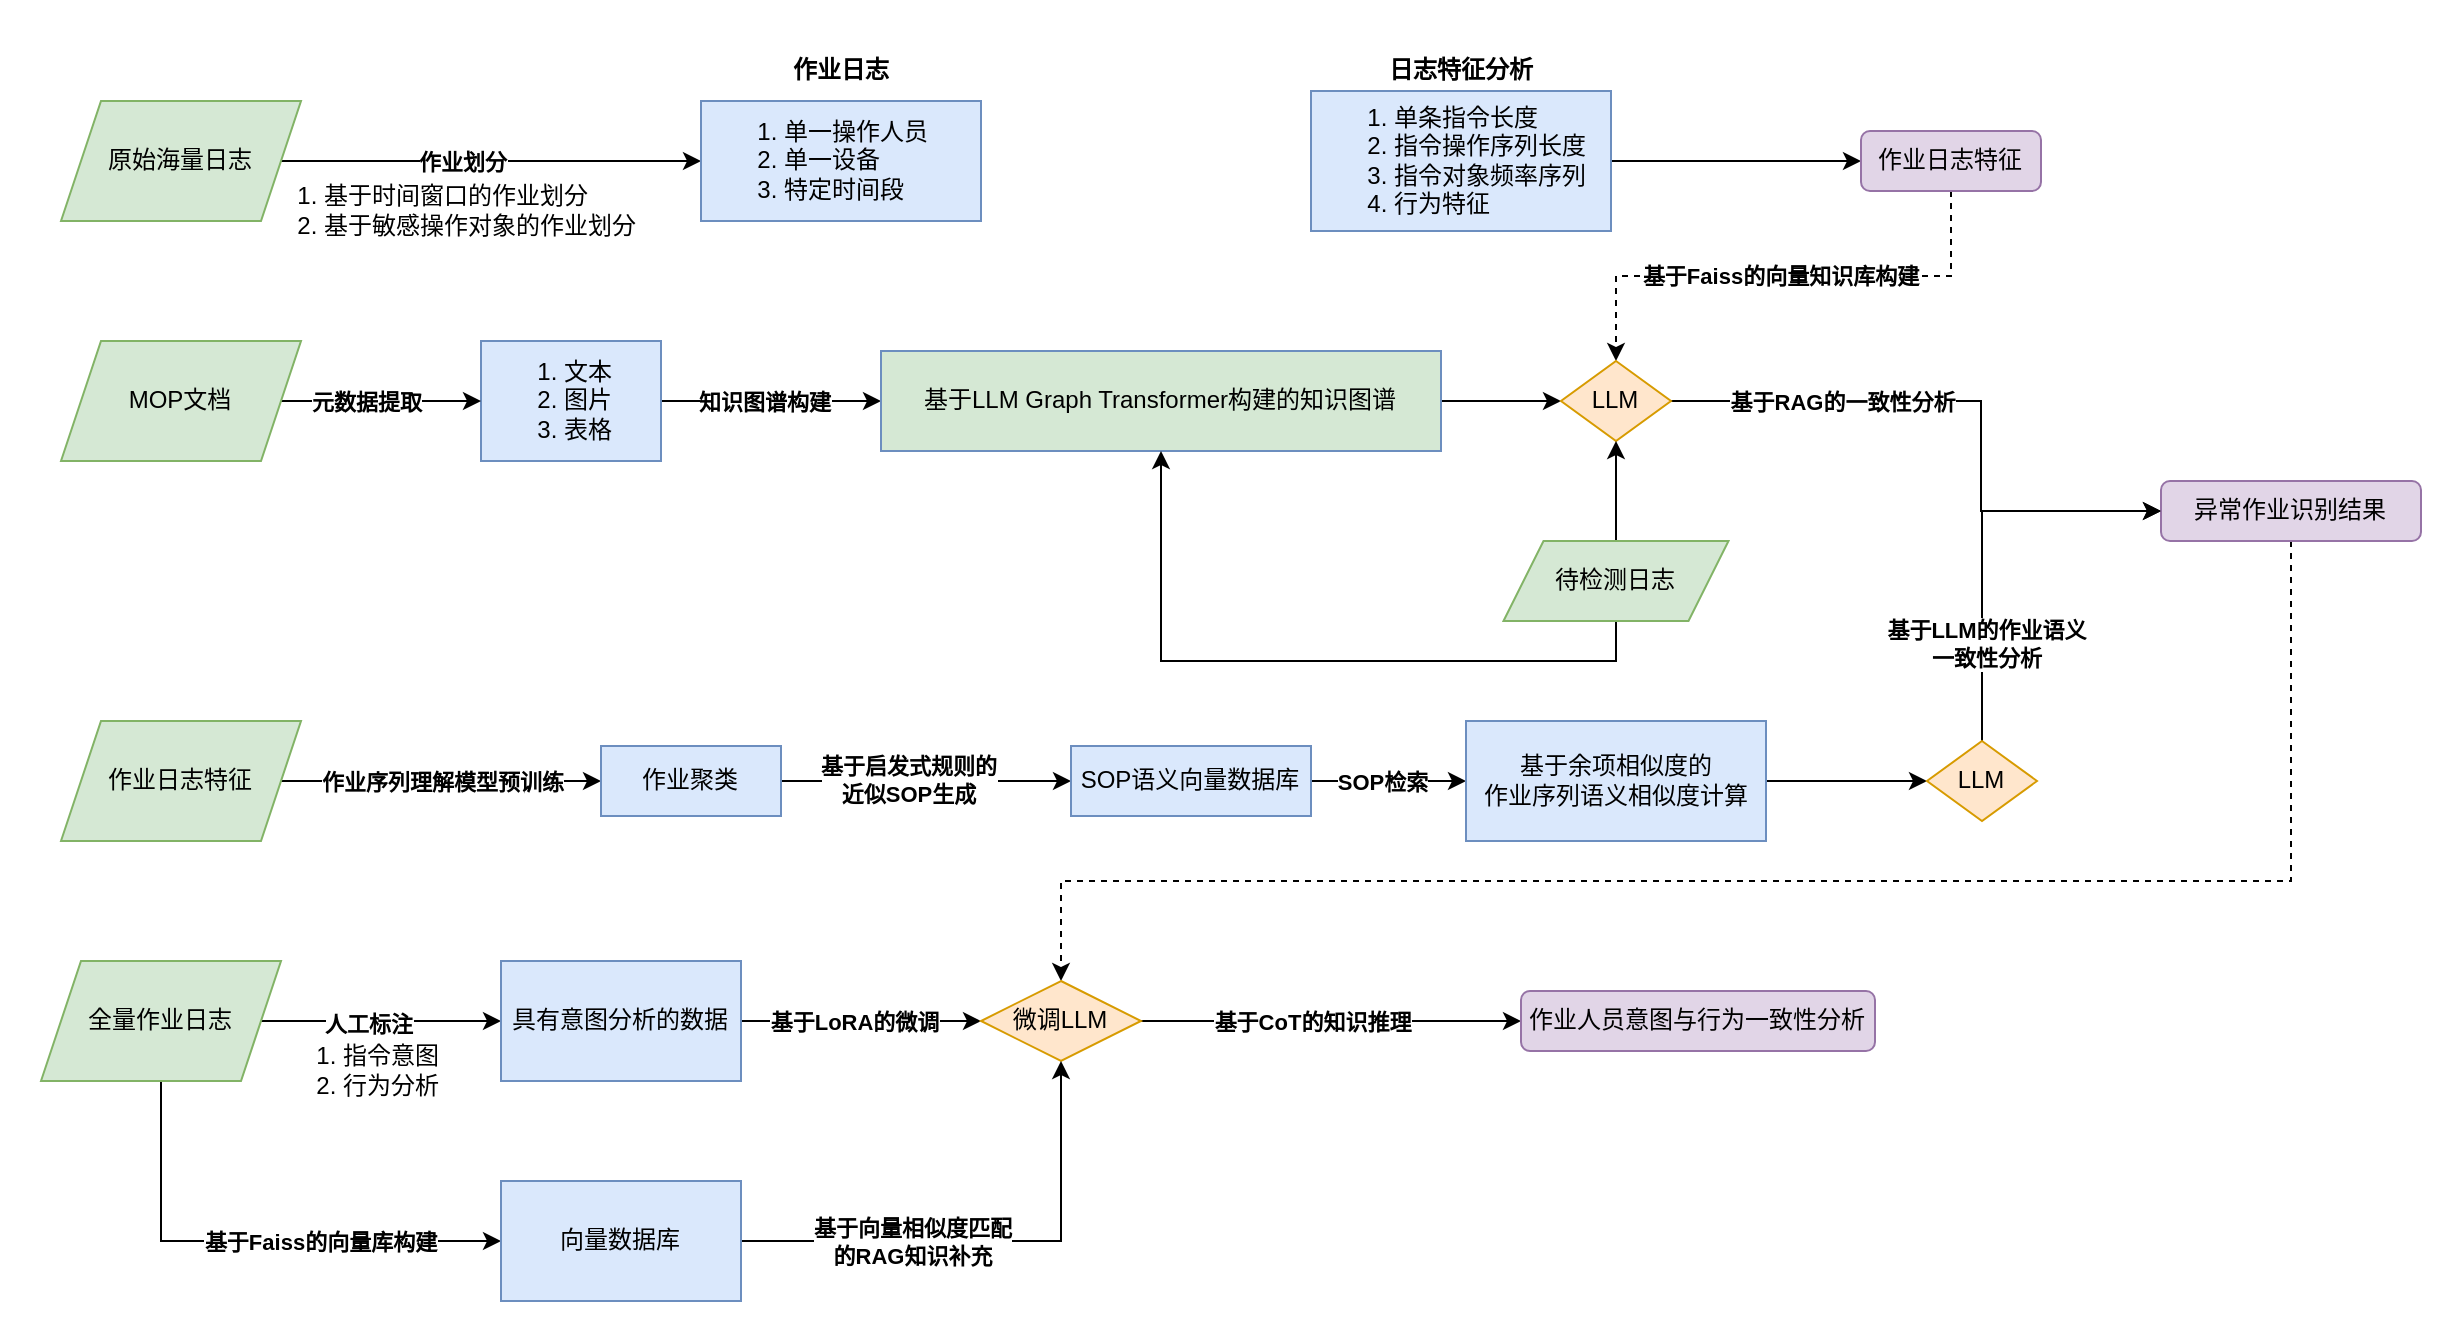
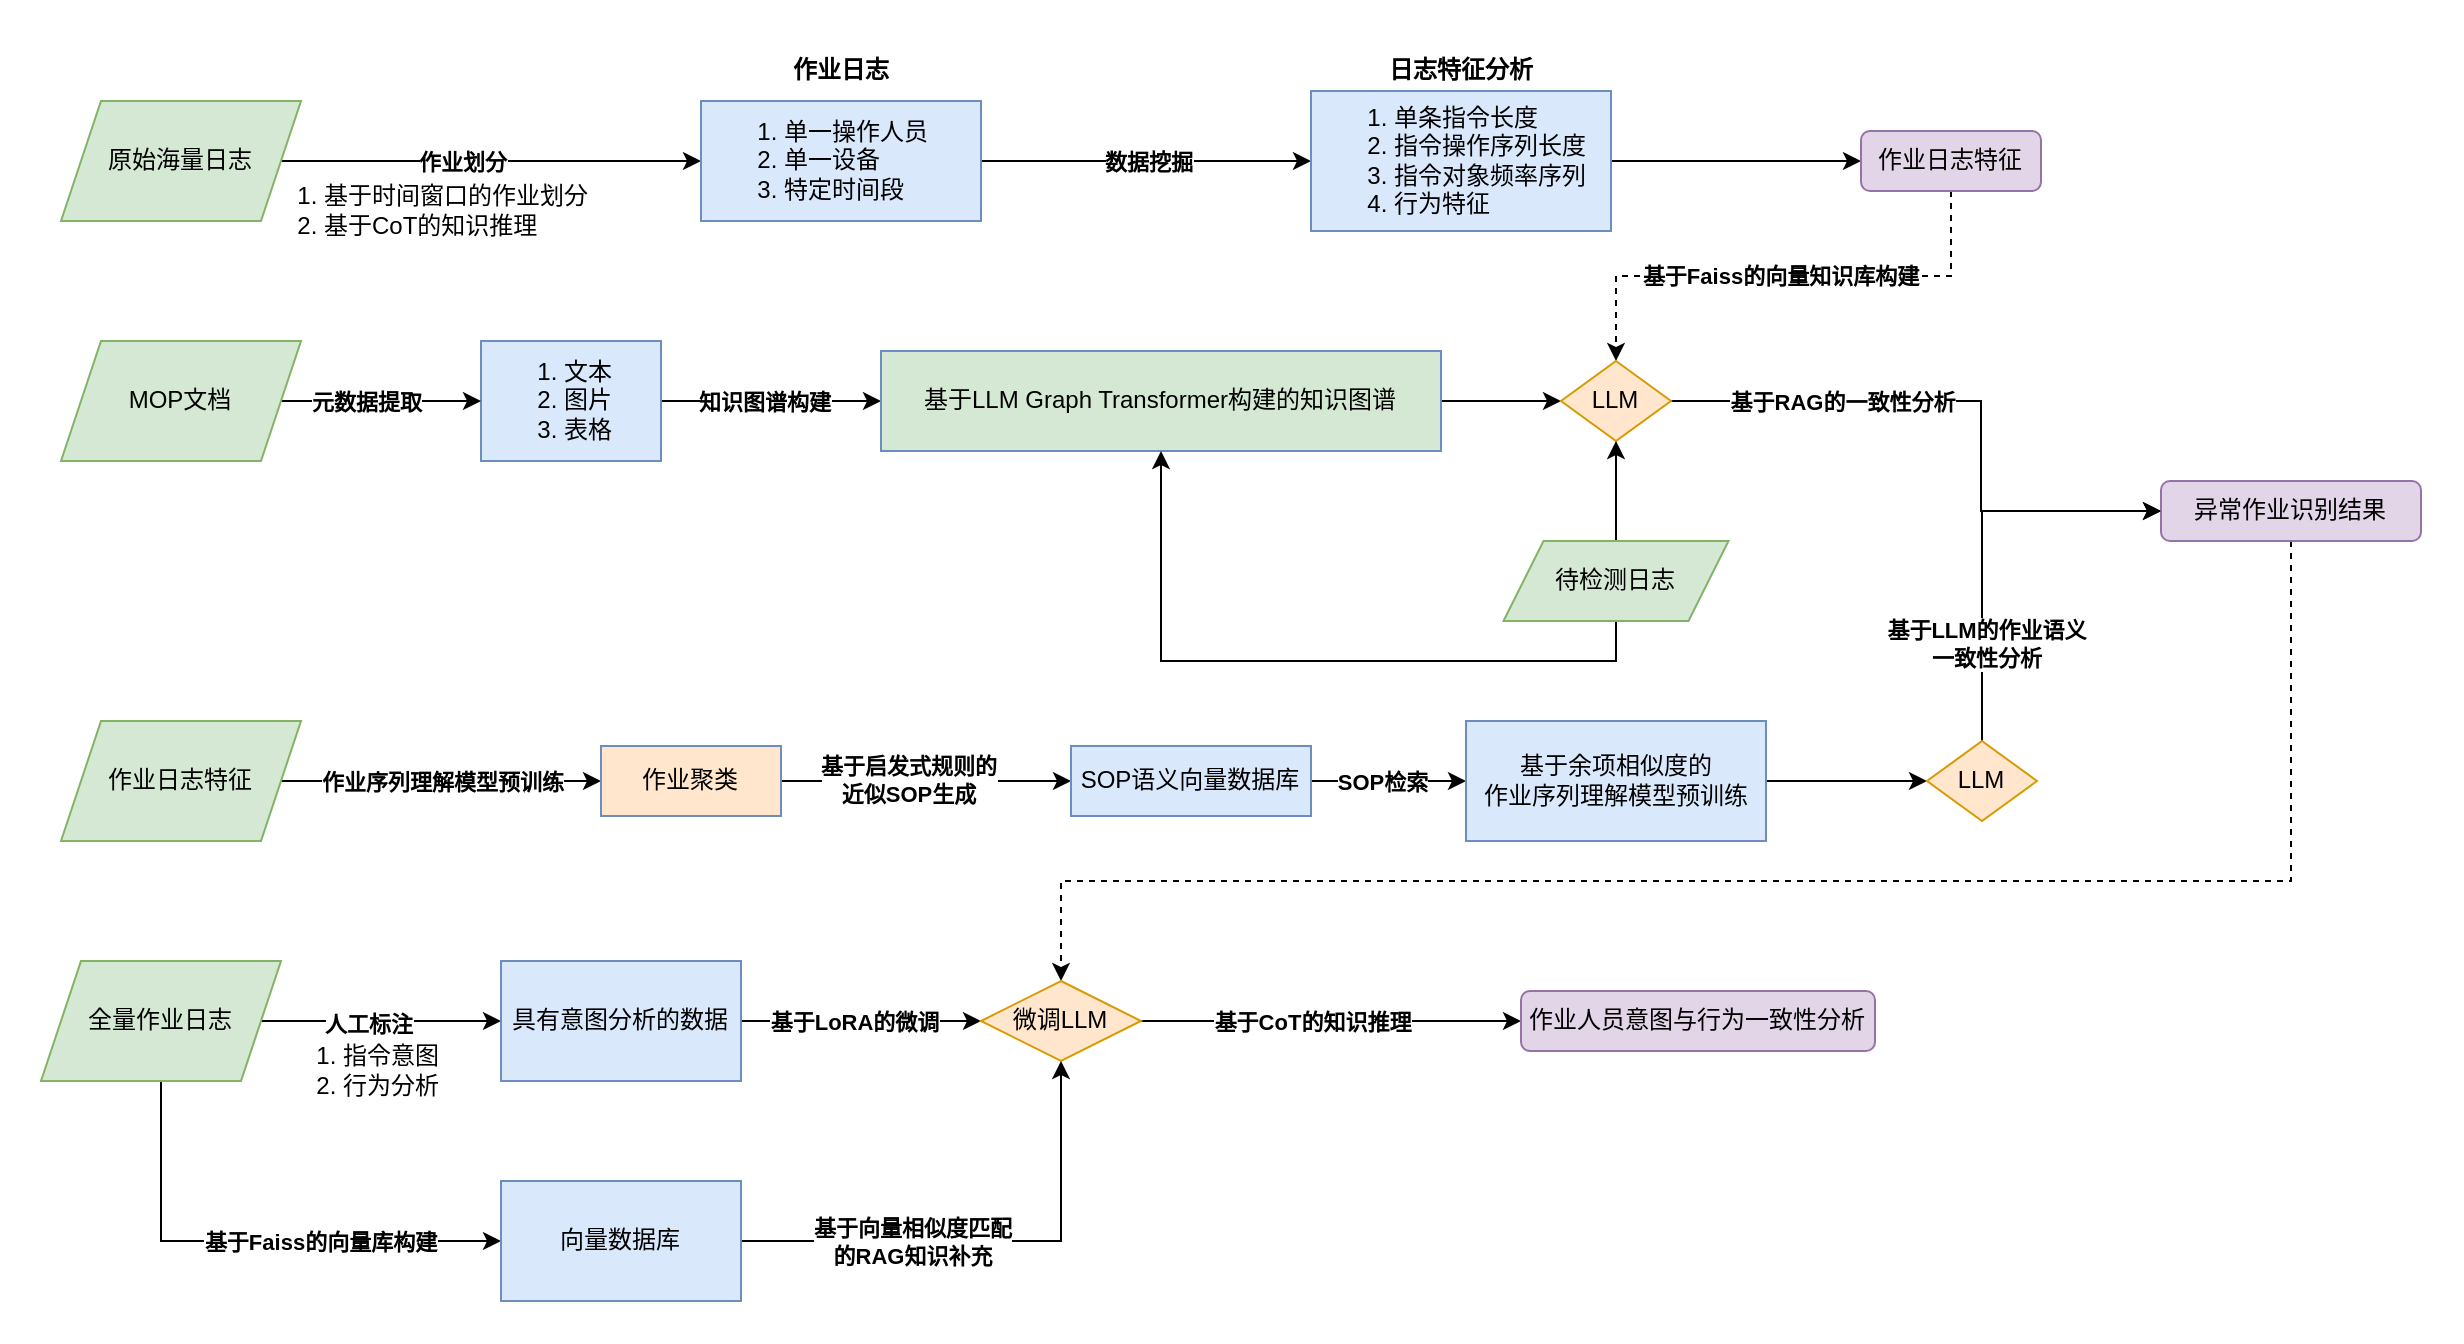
none -> (1139, 161)
(401, 211) -> (377, 211)
(691, 781) -> (691, 781)
(1617, 781) -> (1617, 781)
